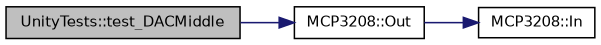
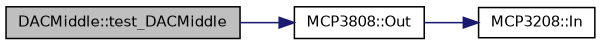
(123, 23) -> (123, 23)
(359, 23) -> (359, 23)
